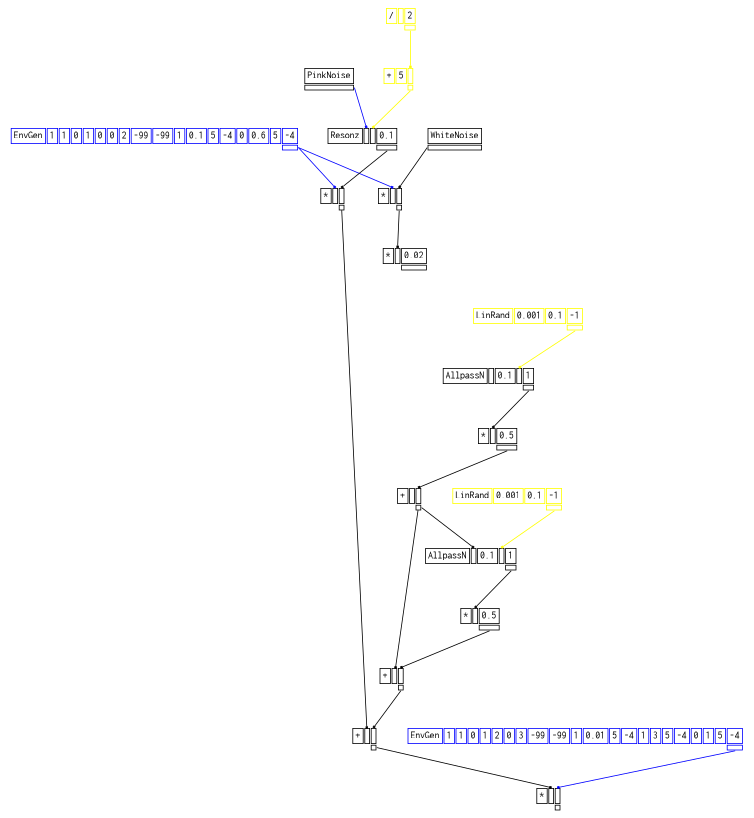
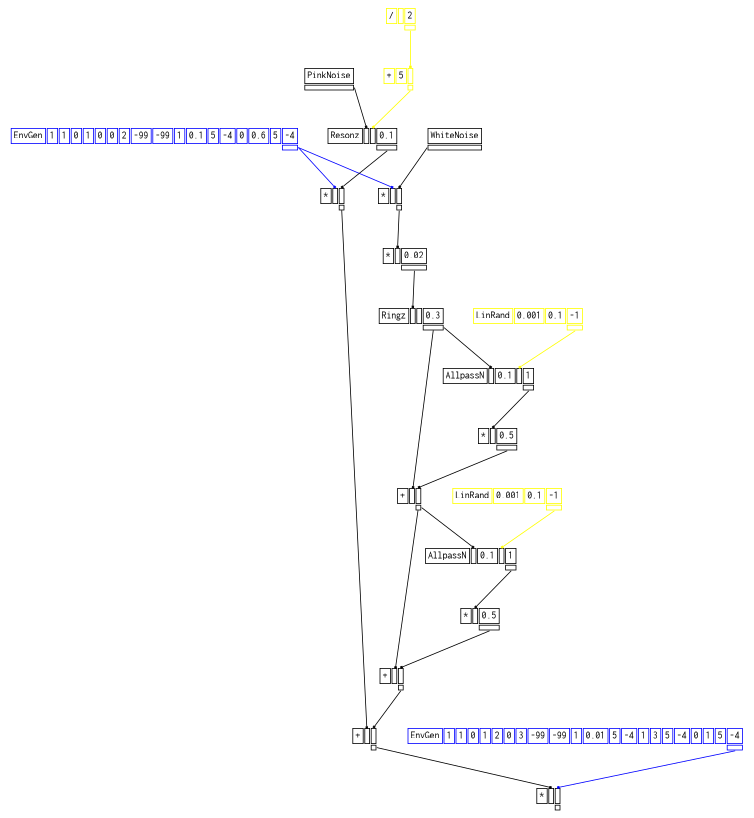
(360, 107) -> (360, 107)
none -> (411, 319)
